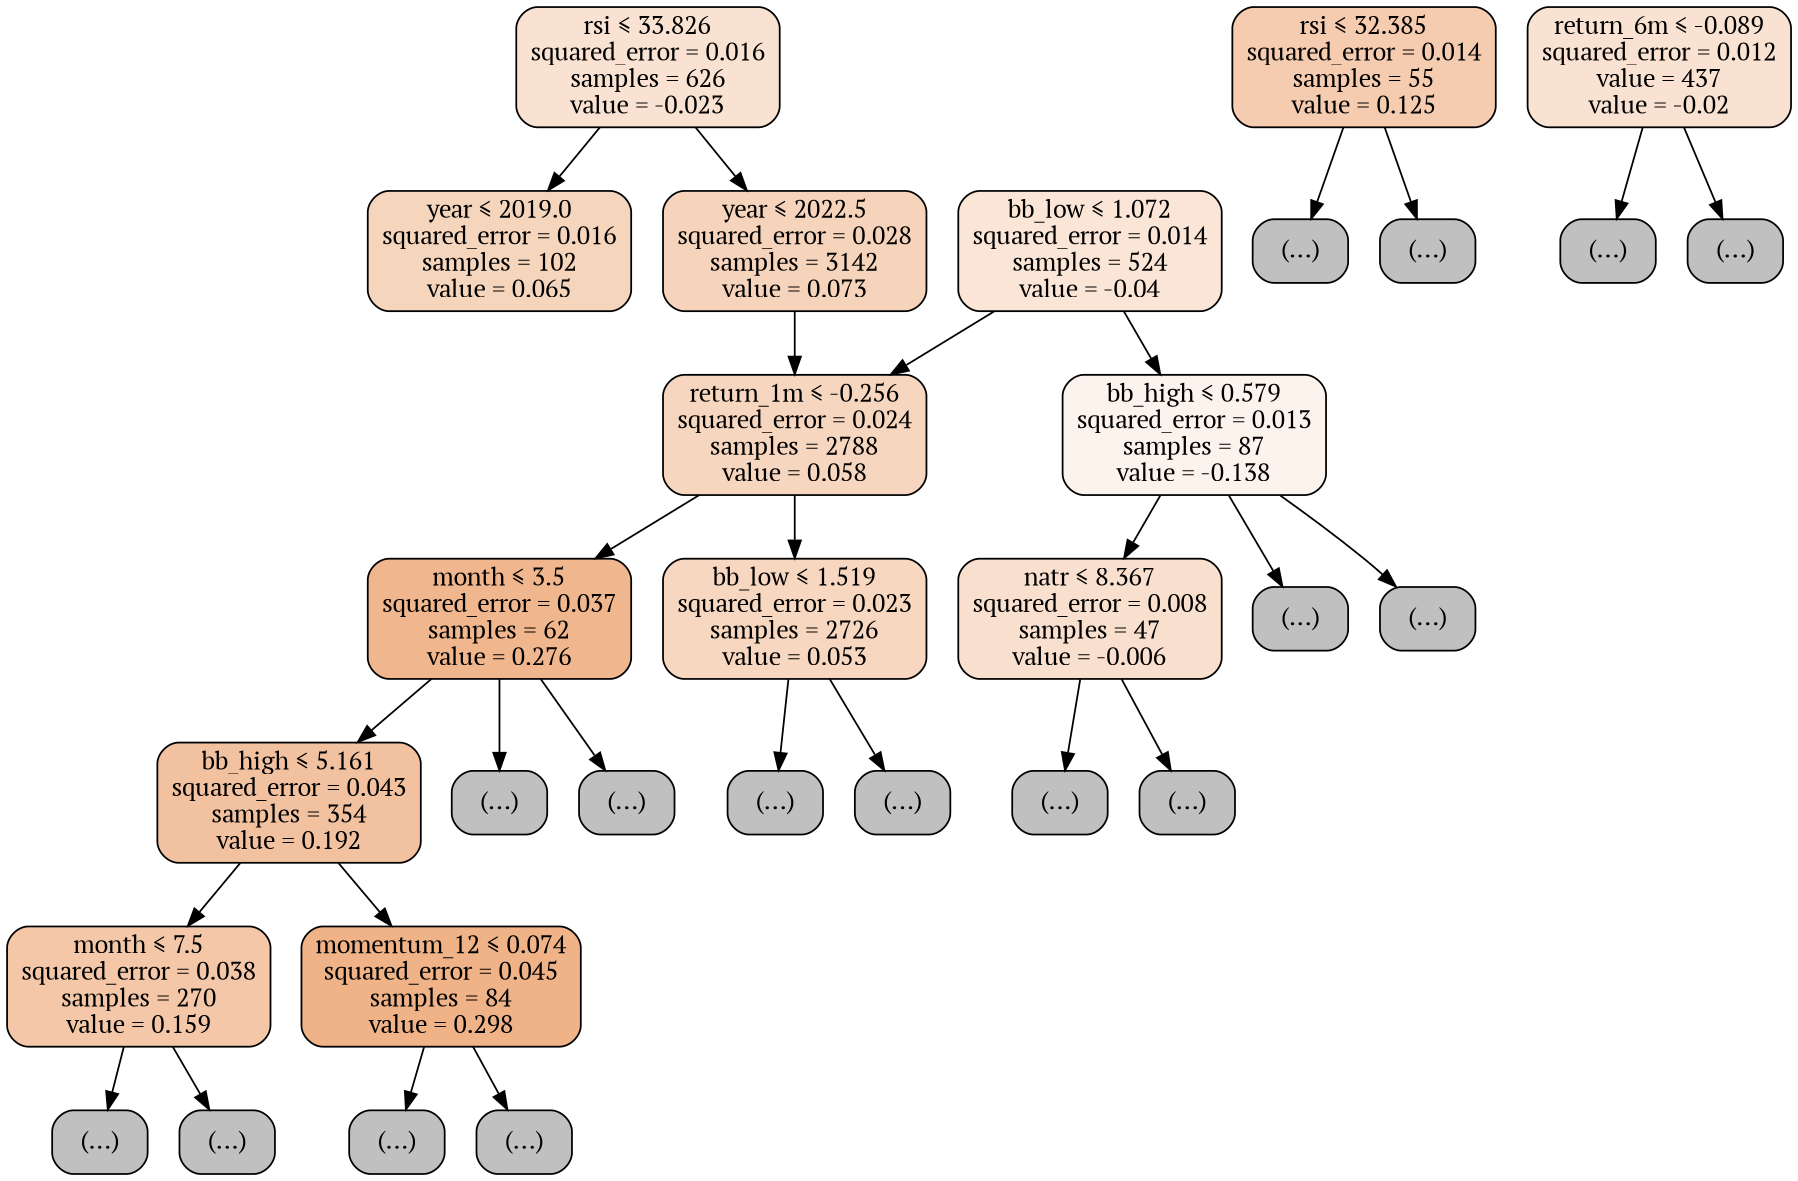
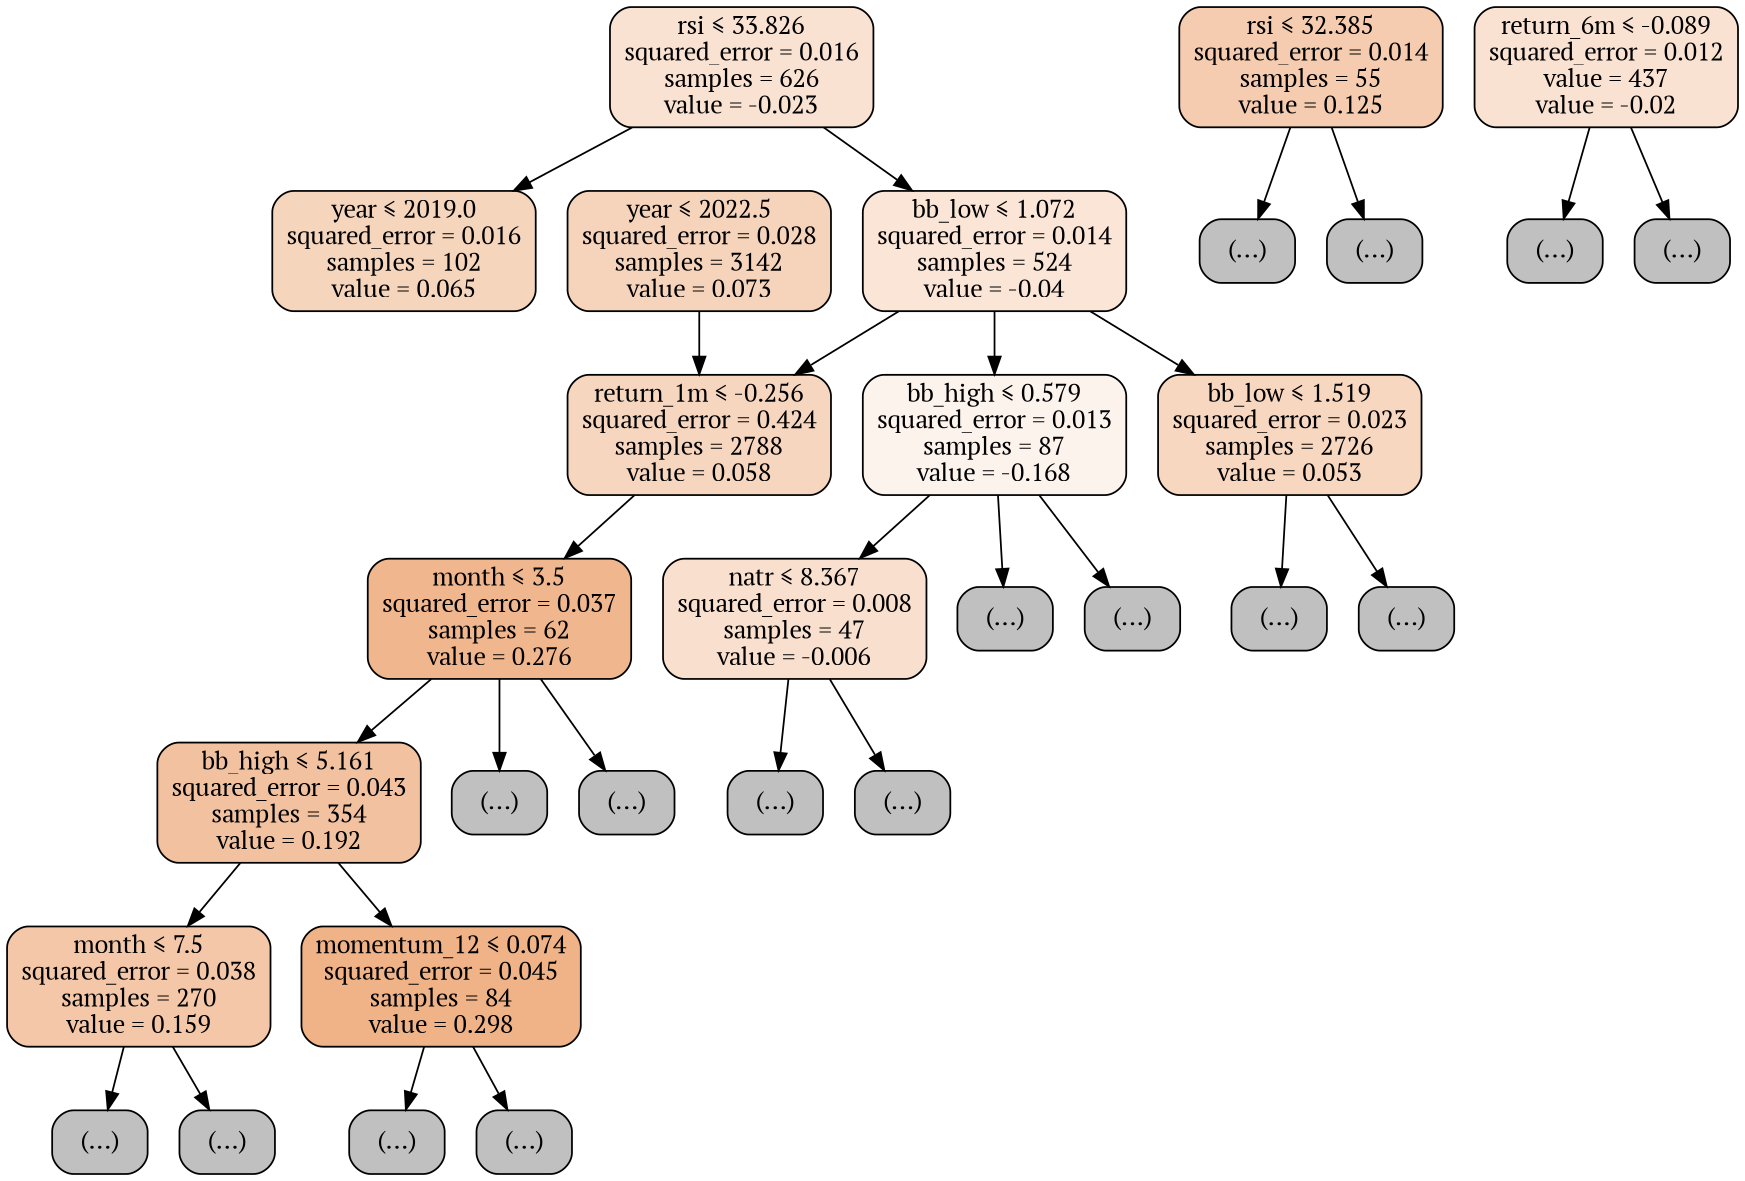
(716, 152) -> (860, 154)
(795, 421) -> (699, 421)
(1194, 474) -> (995, 474)
(795, 518) -> (1134, 338)
